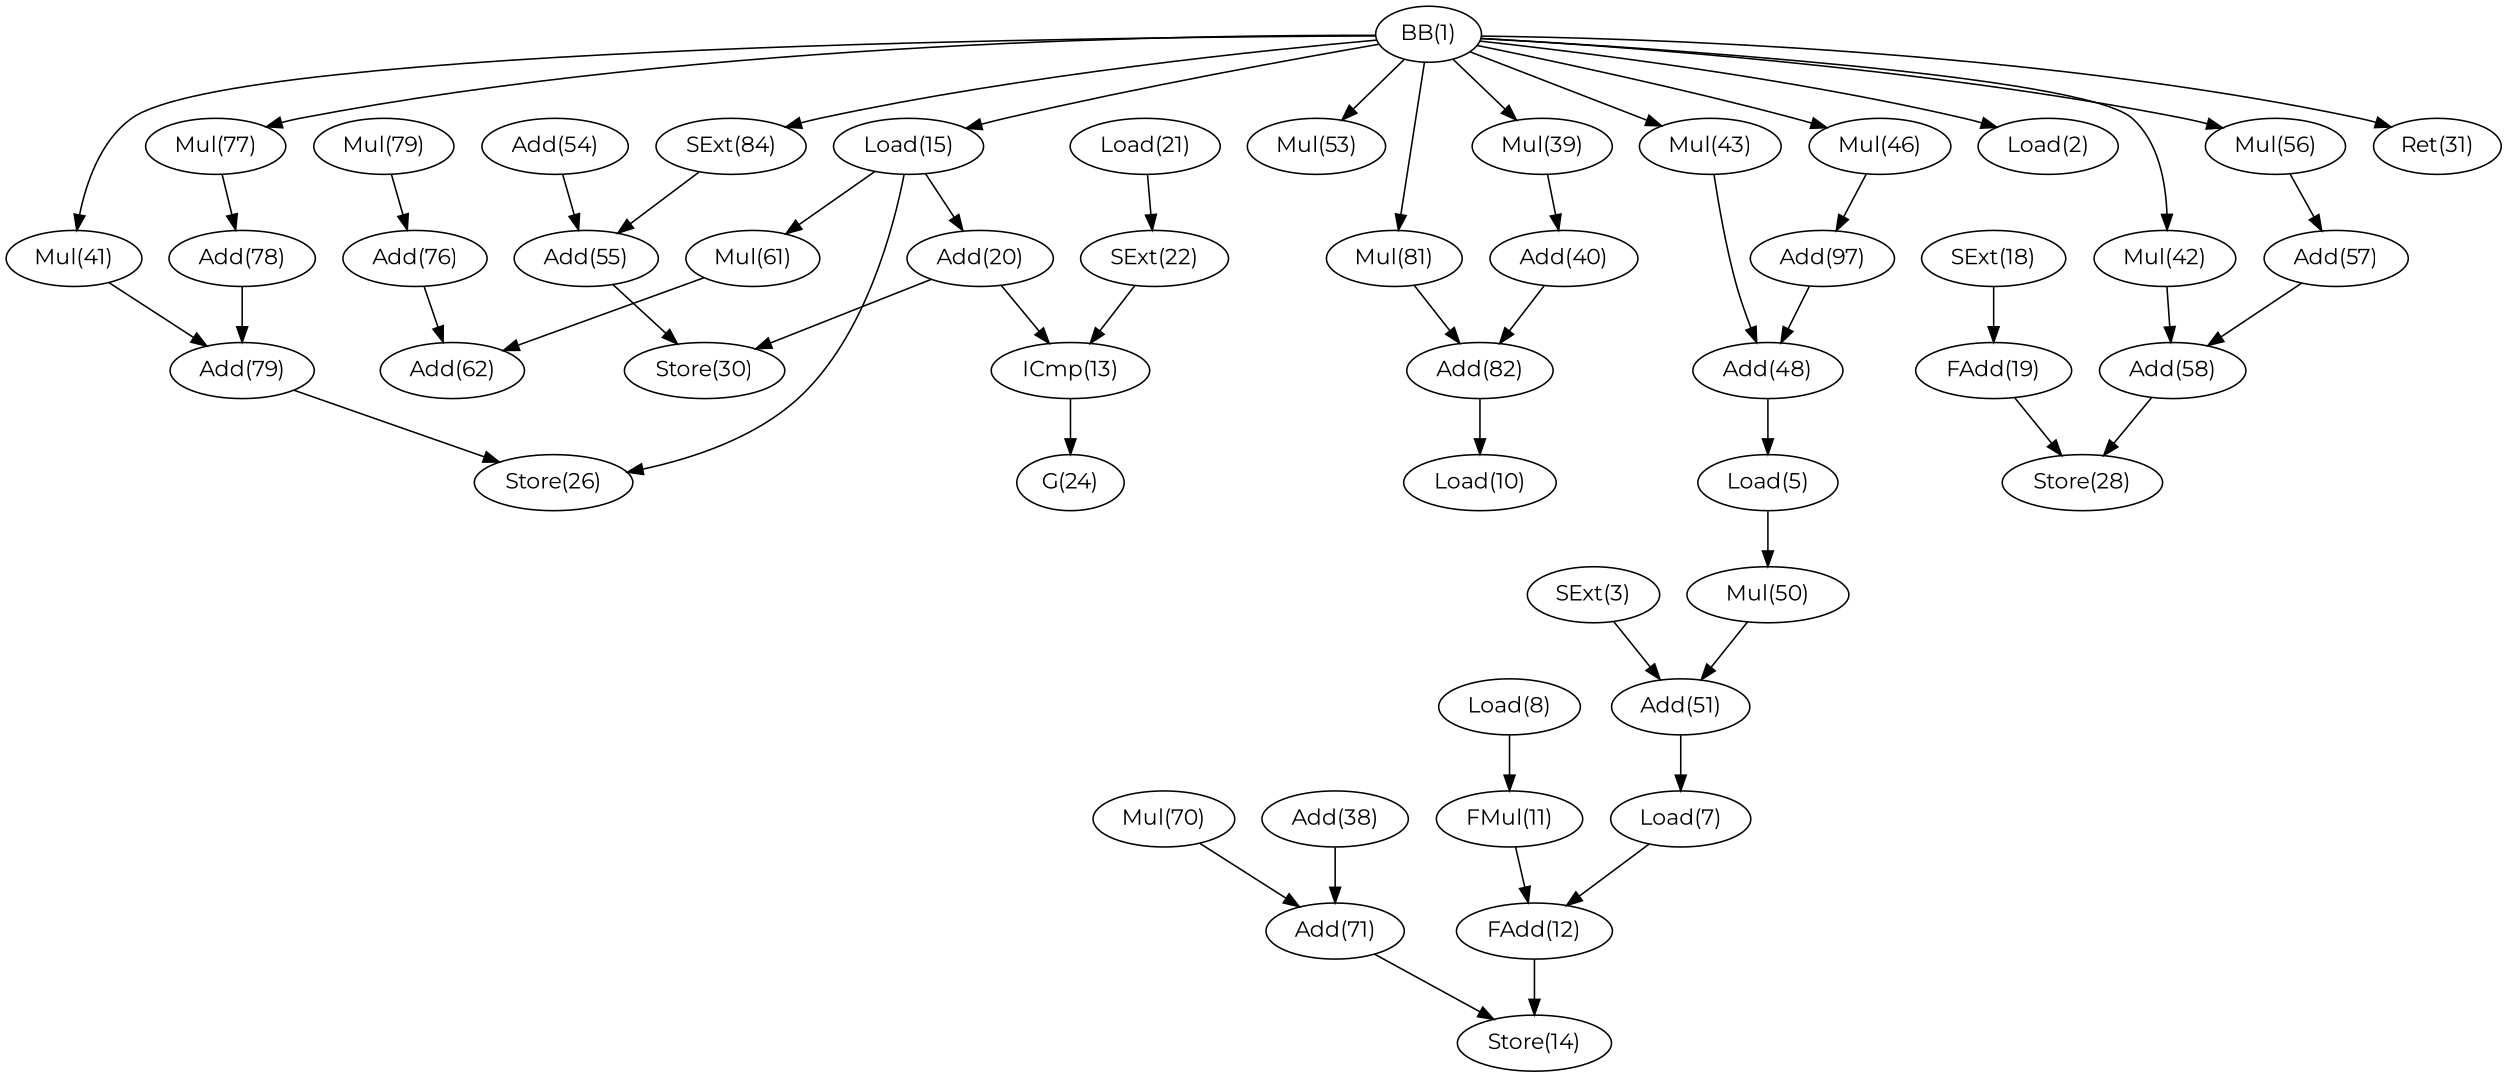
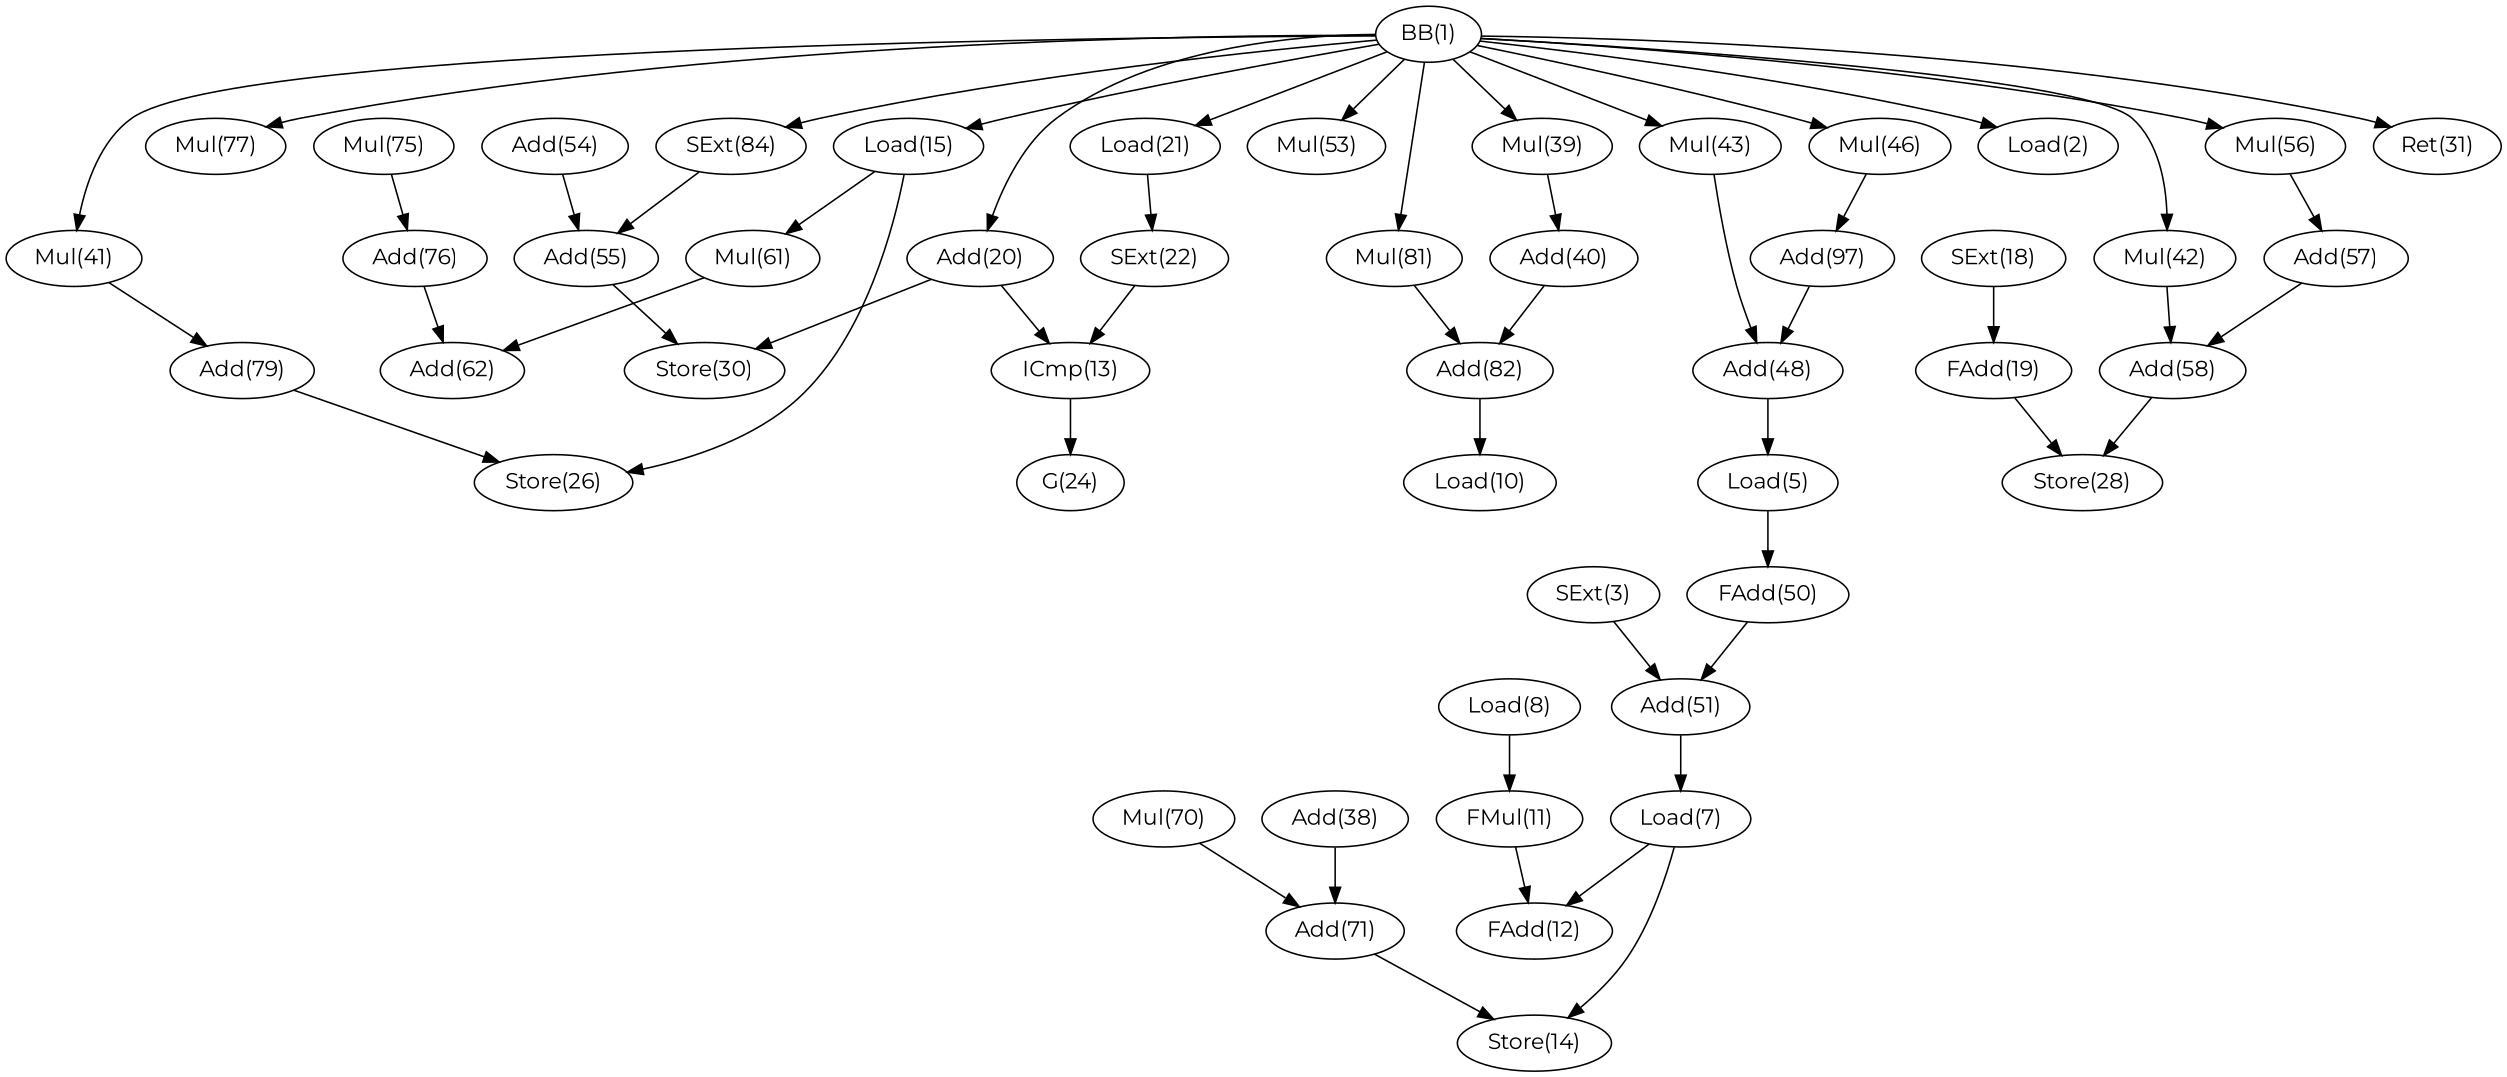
none -> (1298, 86)
(384, 146) -> (384, 146)
(940, 195) -> (1132, 77)
(242, 258) -> none
(1768, 595) -> (1768, 595)
(1534, 979) -> (1641, 935)
